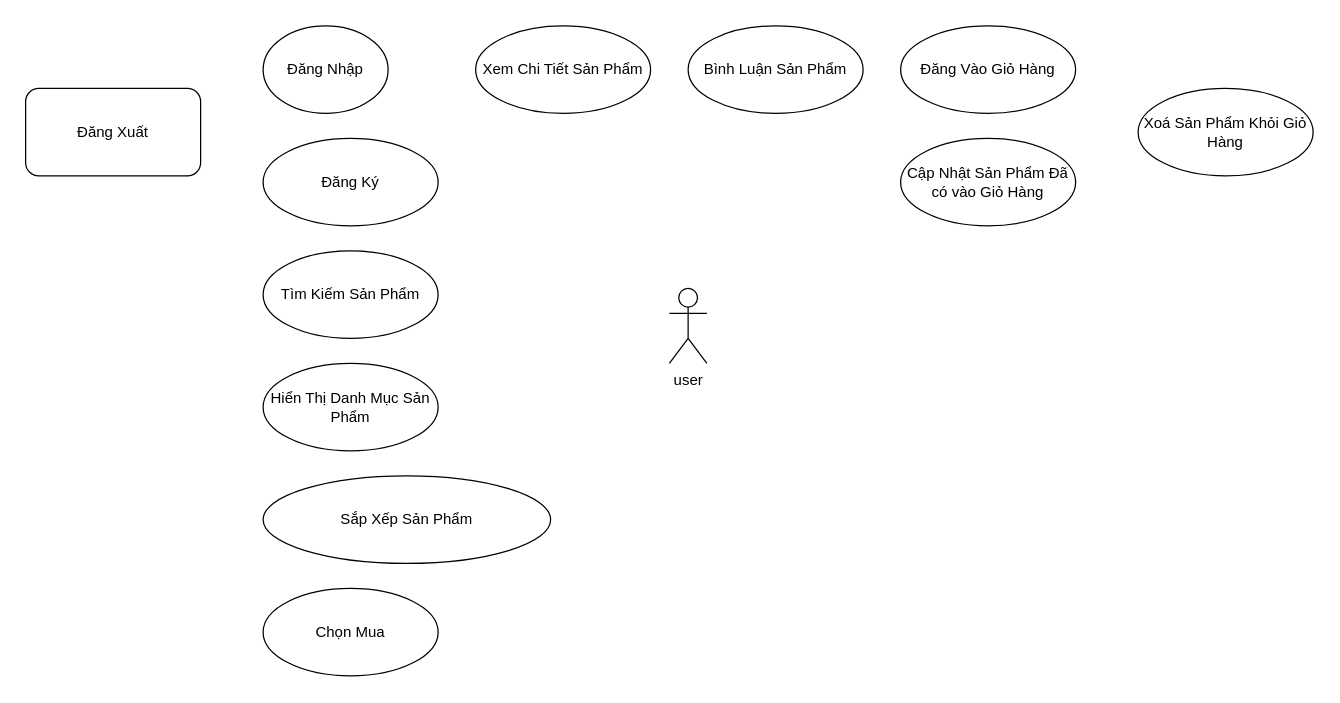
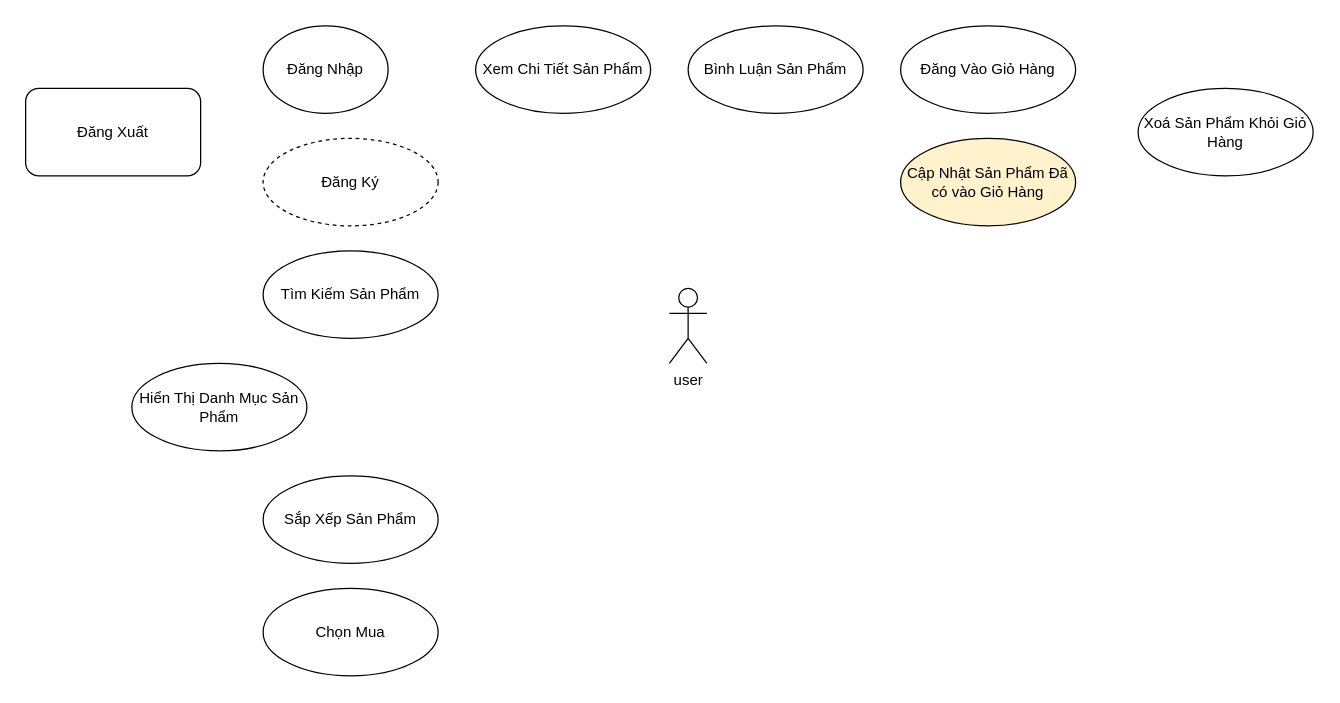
(351, 182) -> (351, 182)
(988, 182) -> (988, 182)
(351, 407) -> (219, 407)
(407, 519) -> (351, 519)
